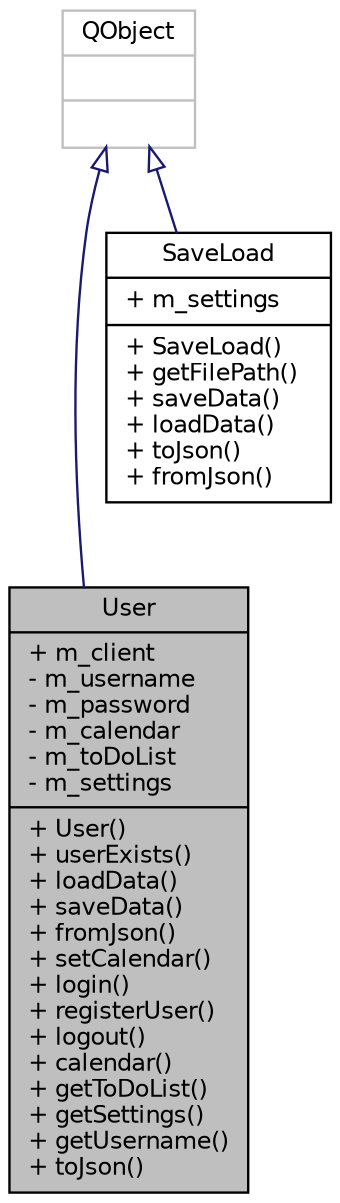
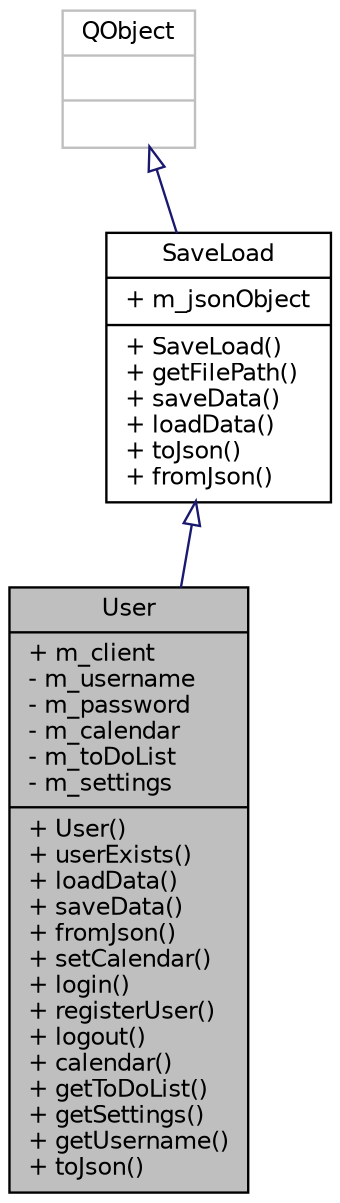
(203, 300) -> (219, 300)
(76, 378) -> (186, 556)
